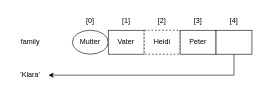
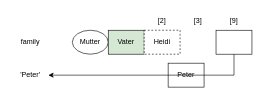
(90, 21) -> none
(126, 21) -> none
(234, 21) -> (234, 21)
(126, 42) -> (126, 42)
(198, 42) -> (186, 75)
(30, 75) -> (30, 75)
